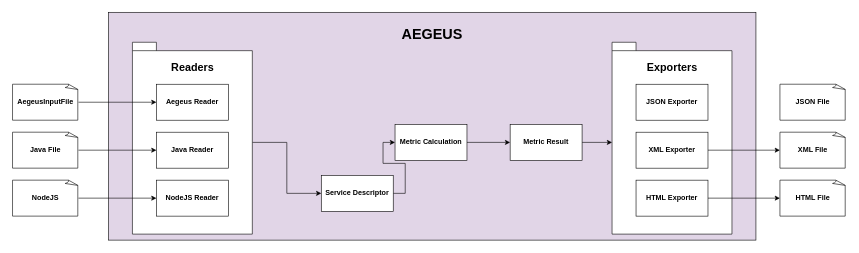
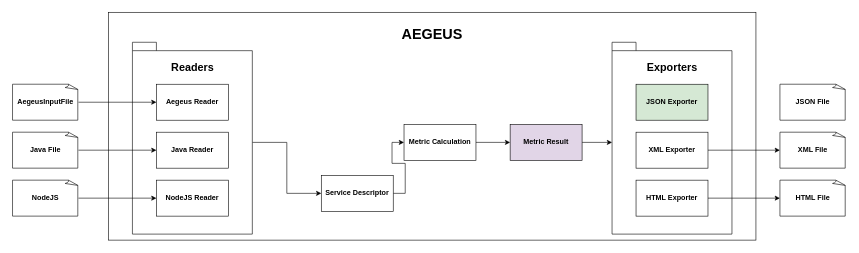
(432, 21) -> (432, 21)
(672, 102) -> (672, 102)
(431, 143) -> (440, 143)
(546, 143) -> (546, 143)
